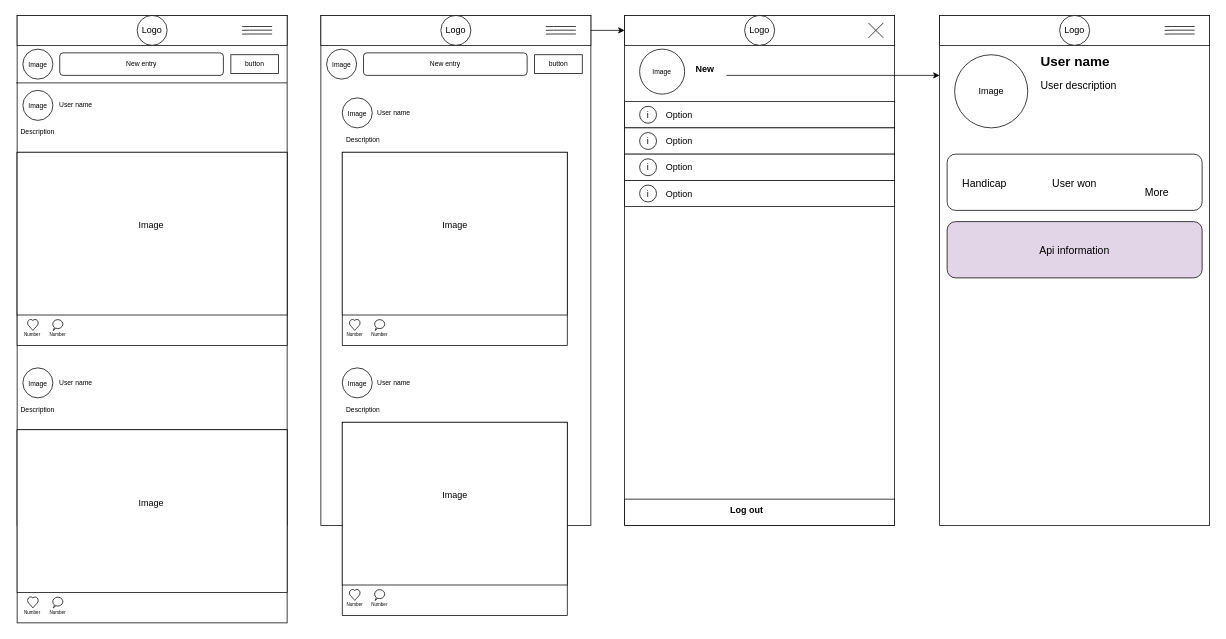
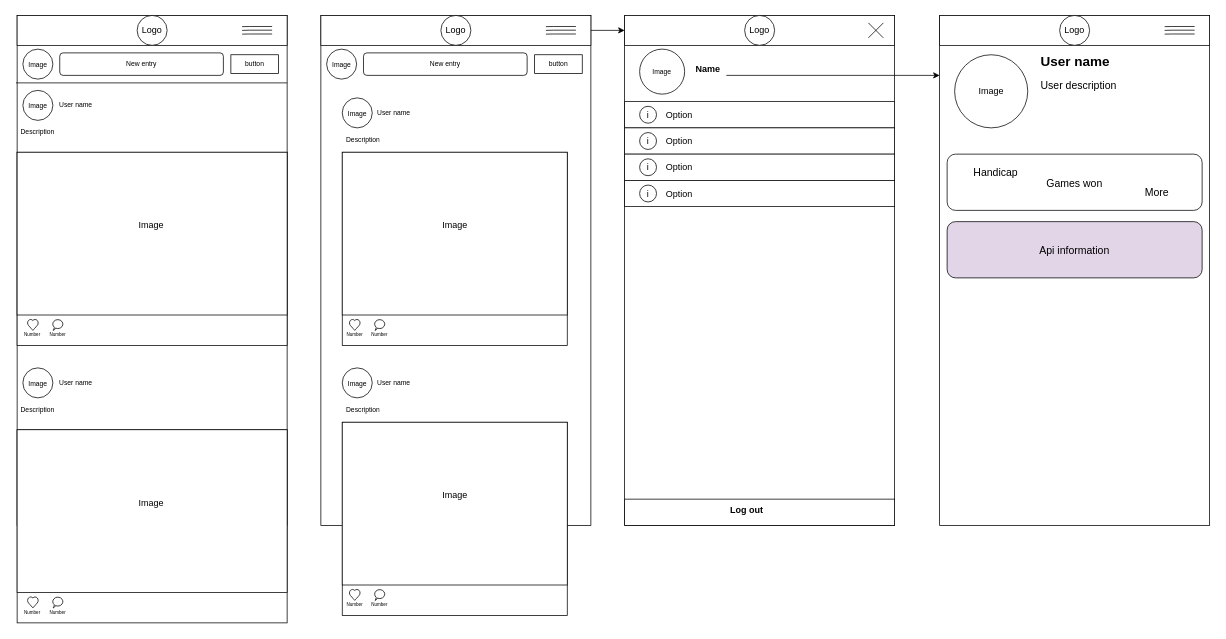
(703, 69) -> (706, 69)
(984, 183) -> (996, 172)
(1074, 183) -> (1074, 183)
